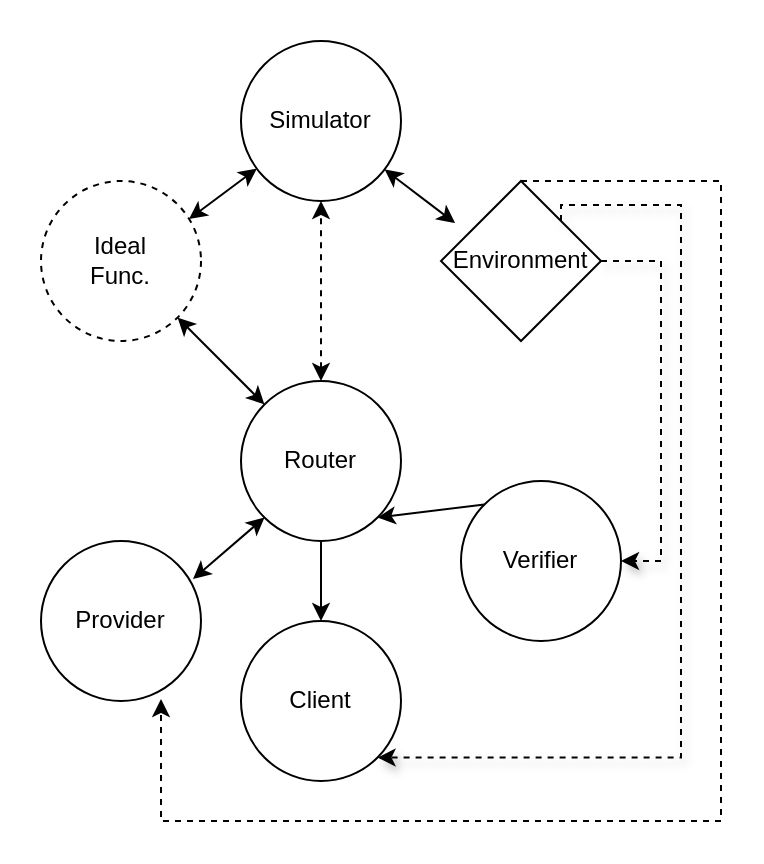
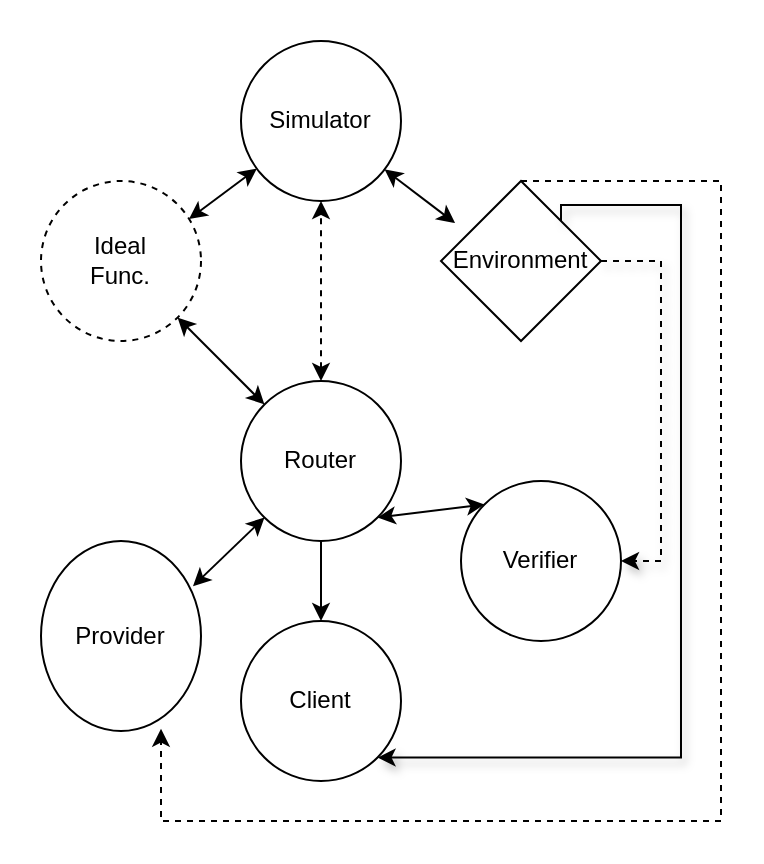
(474, 506) -> (469, 506)
(681, 557) -> (681, 557)
(121, 621) -> (121, 636)
